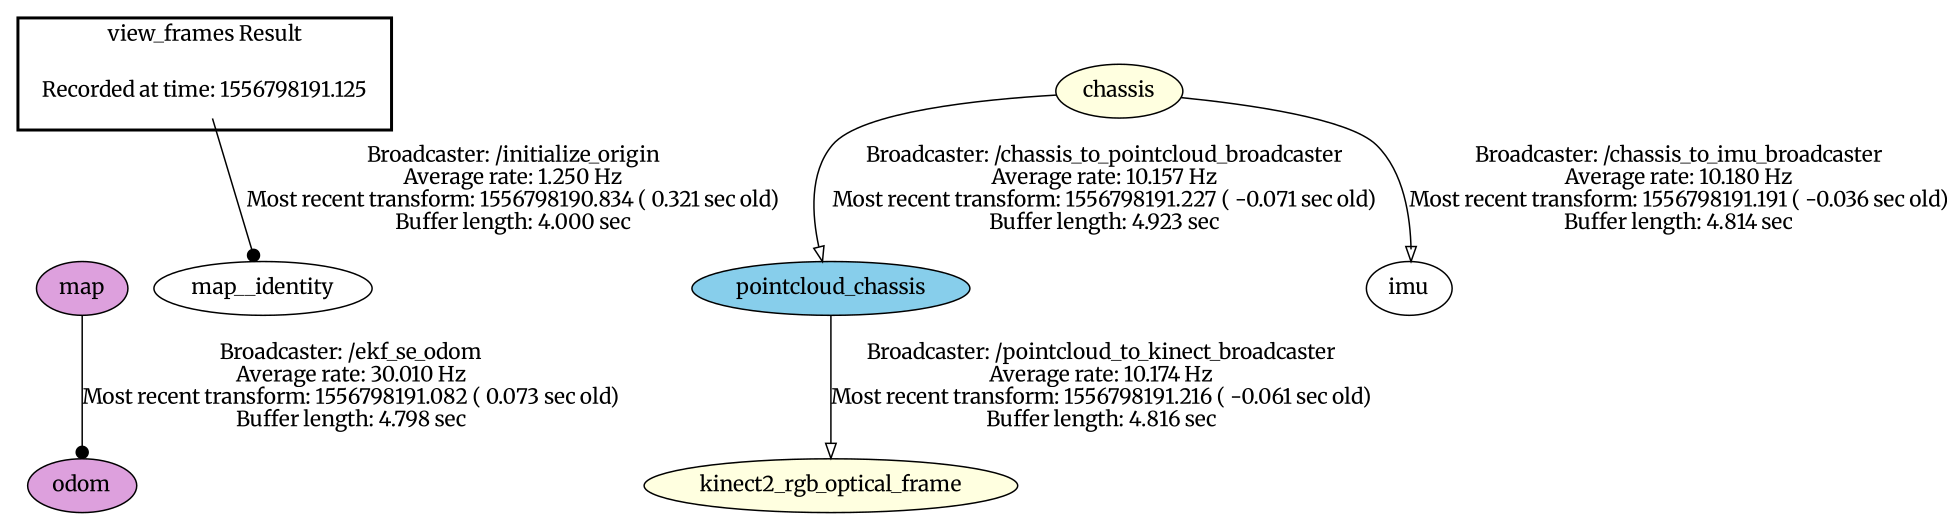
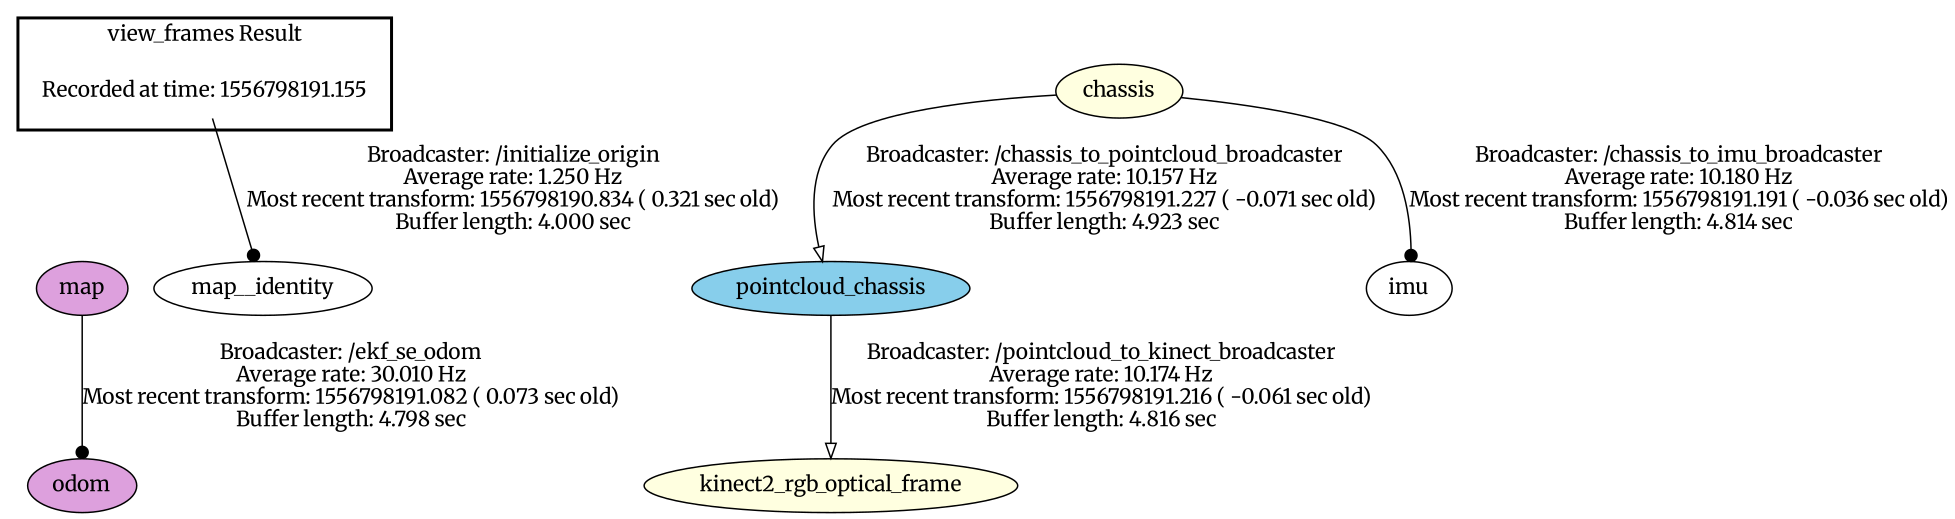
(205, 91) -> (205, 91)
(1336, 125) -> (1336, 125)
